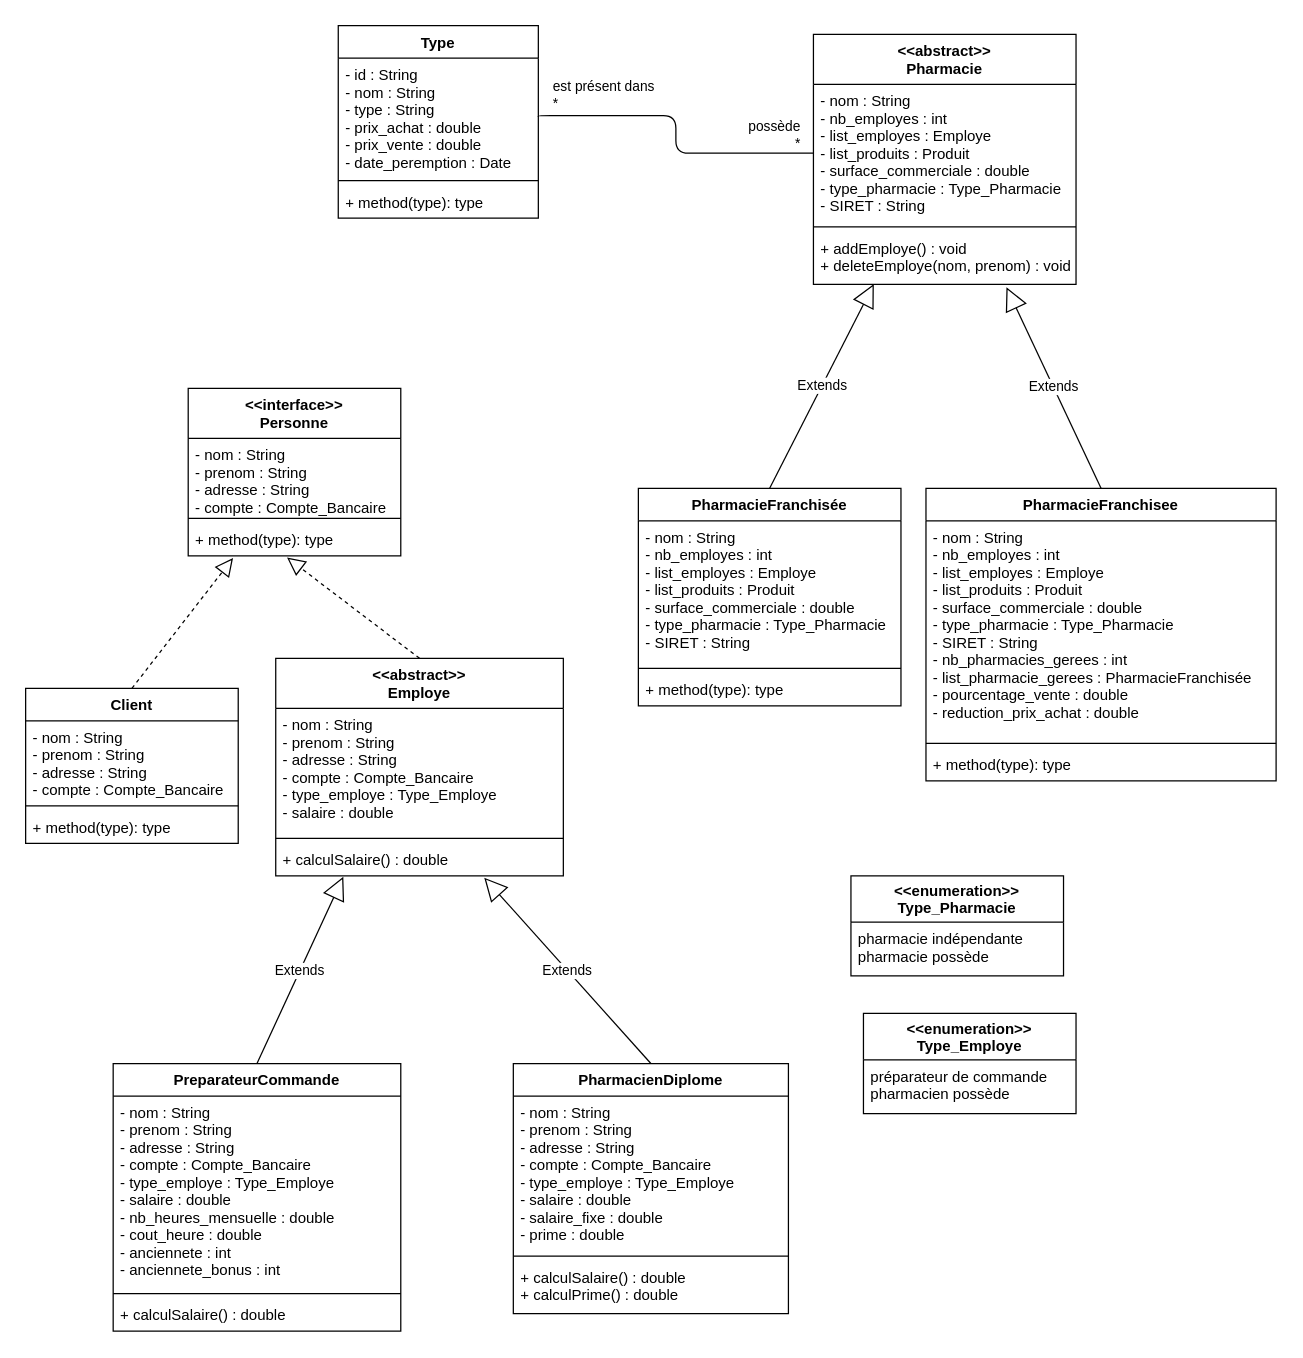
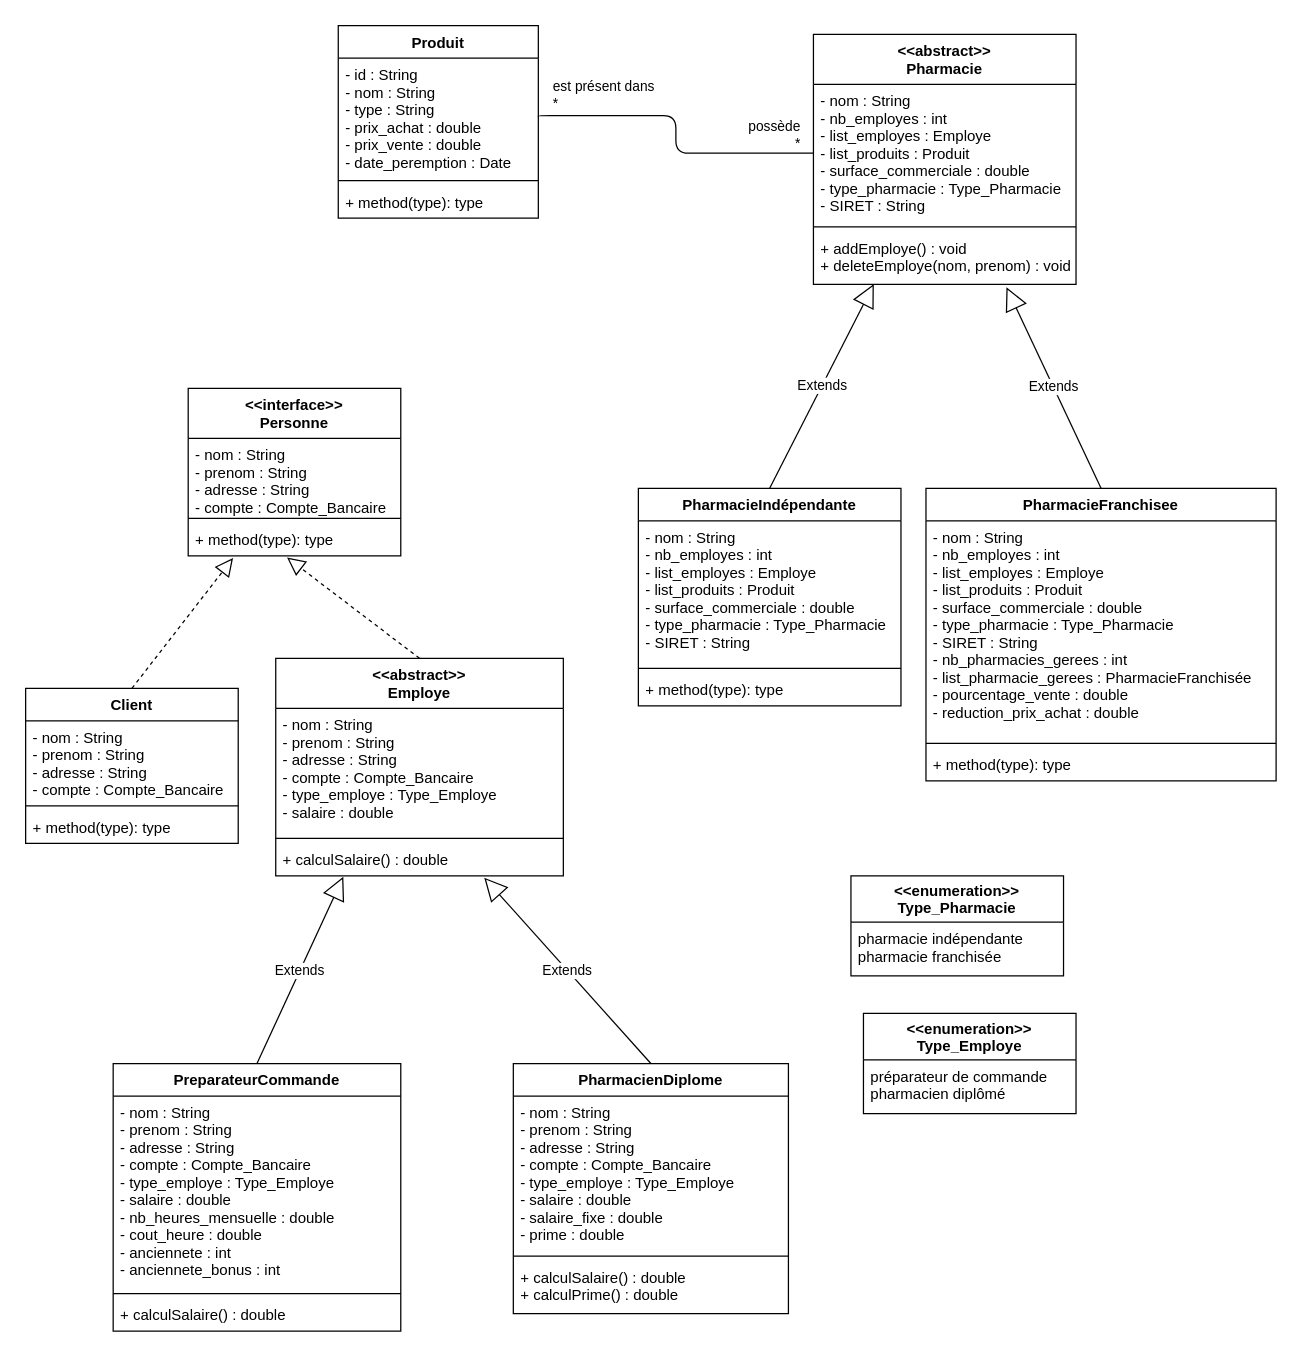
(438, 43) -> (438, 43)
(769, 505) -> (769, 505)
(944, 939) -> (944, 939)
(963, 1076) -> (963, 1076)
